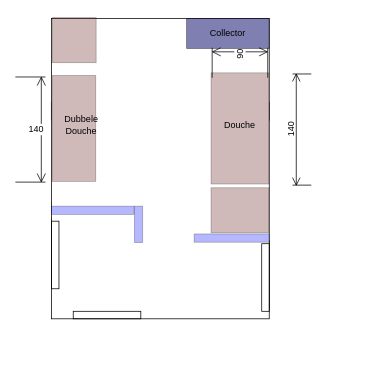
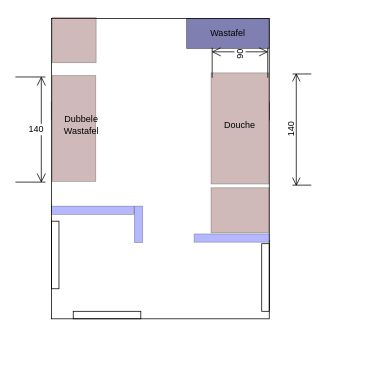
(228, 33) -> (228, 33)
(81, 125) -> (81, 125)
